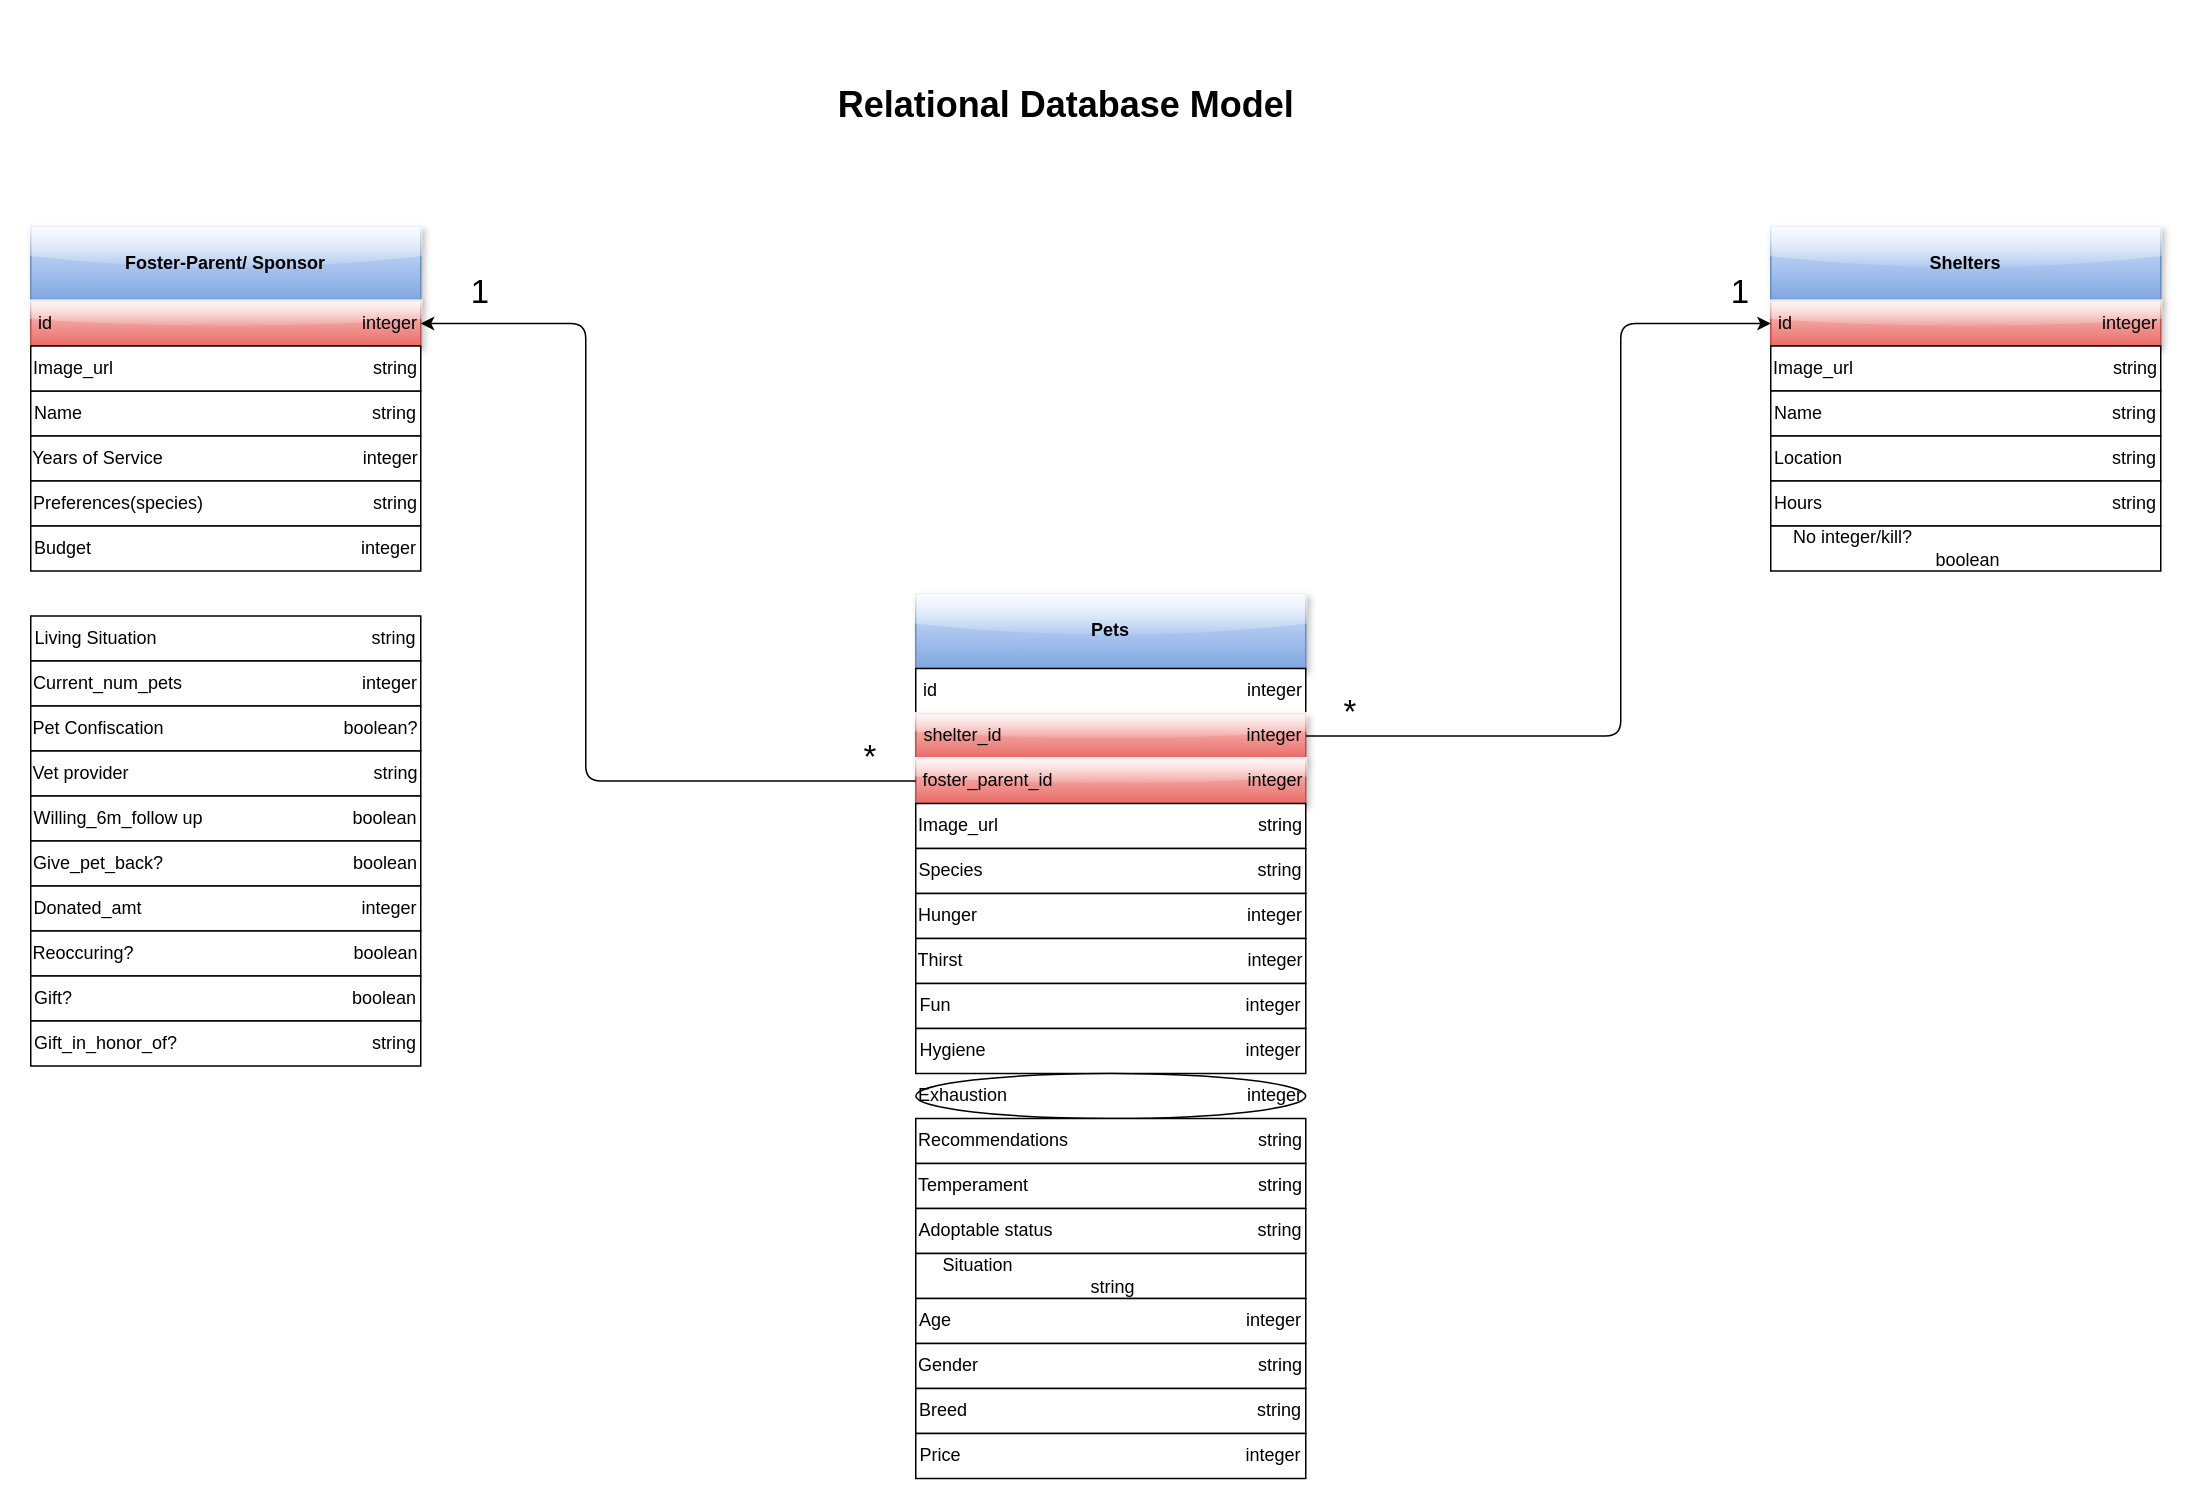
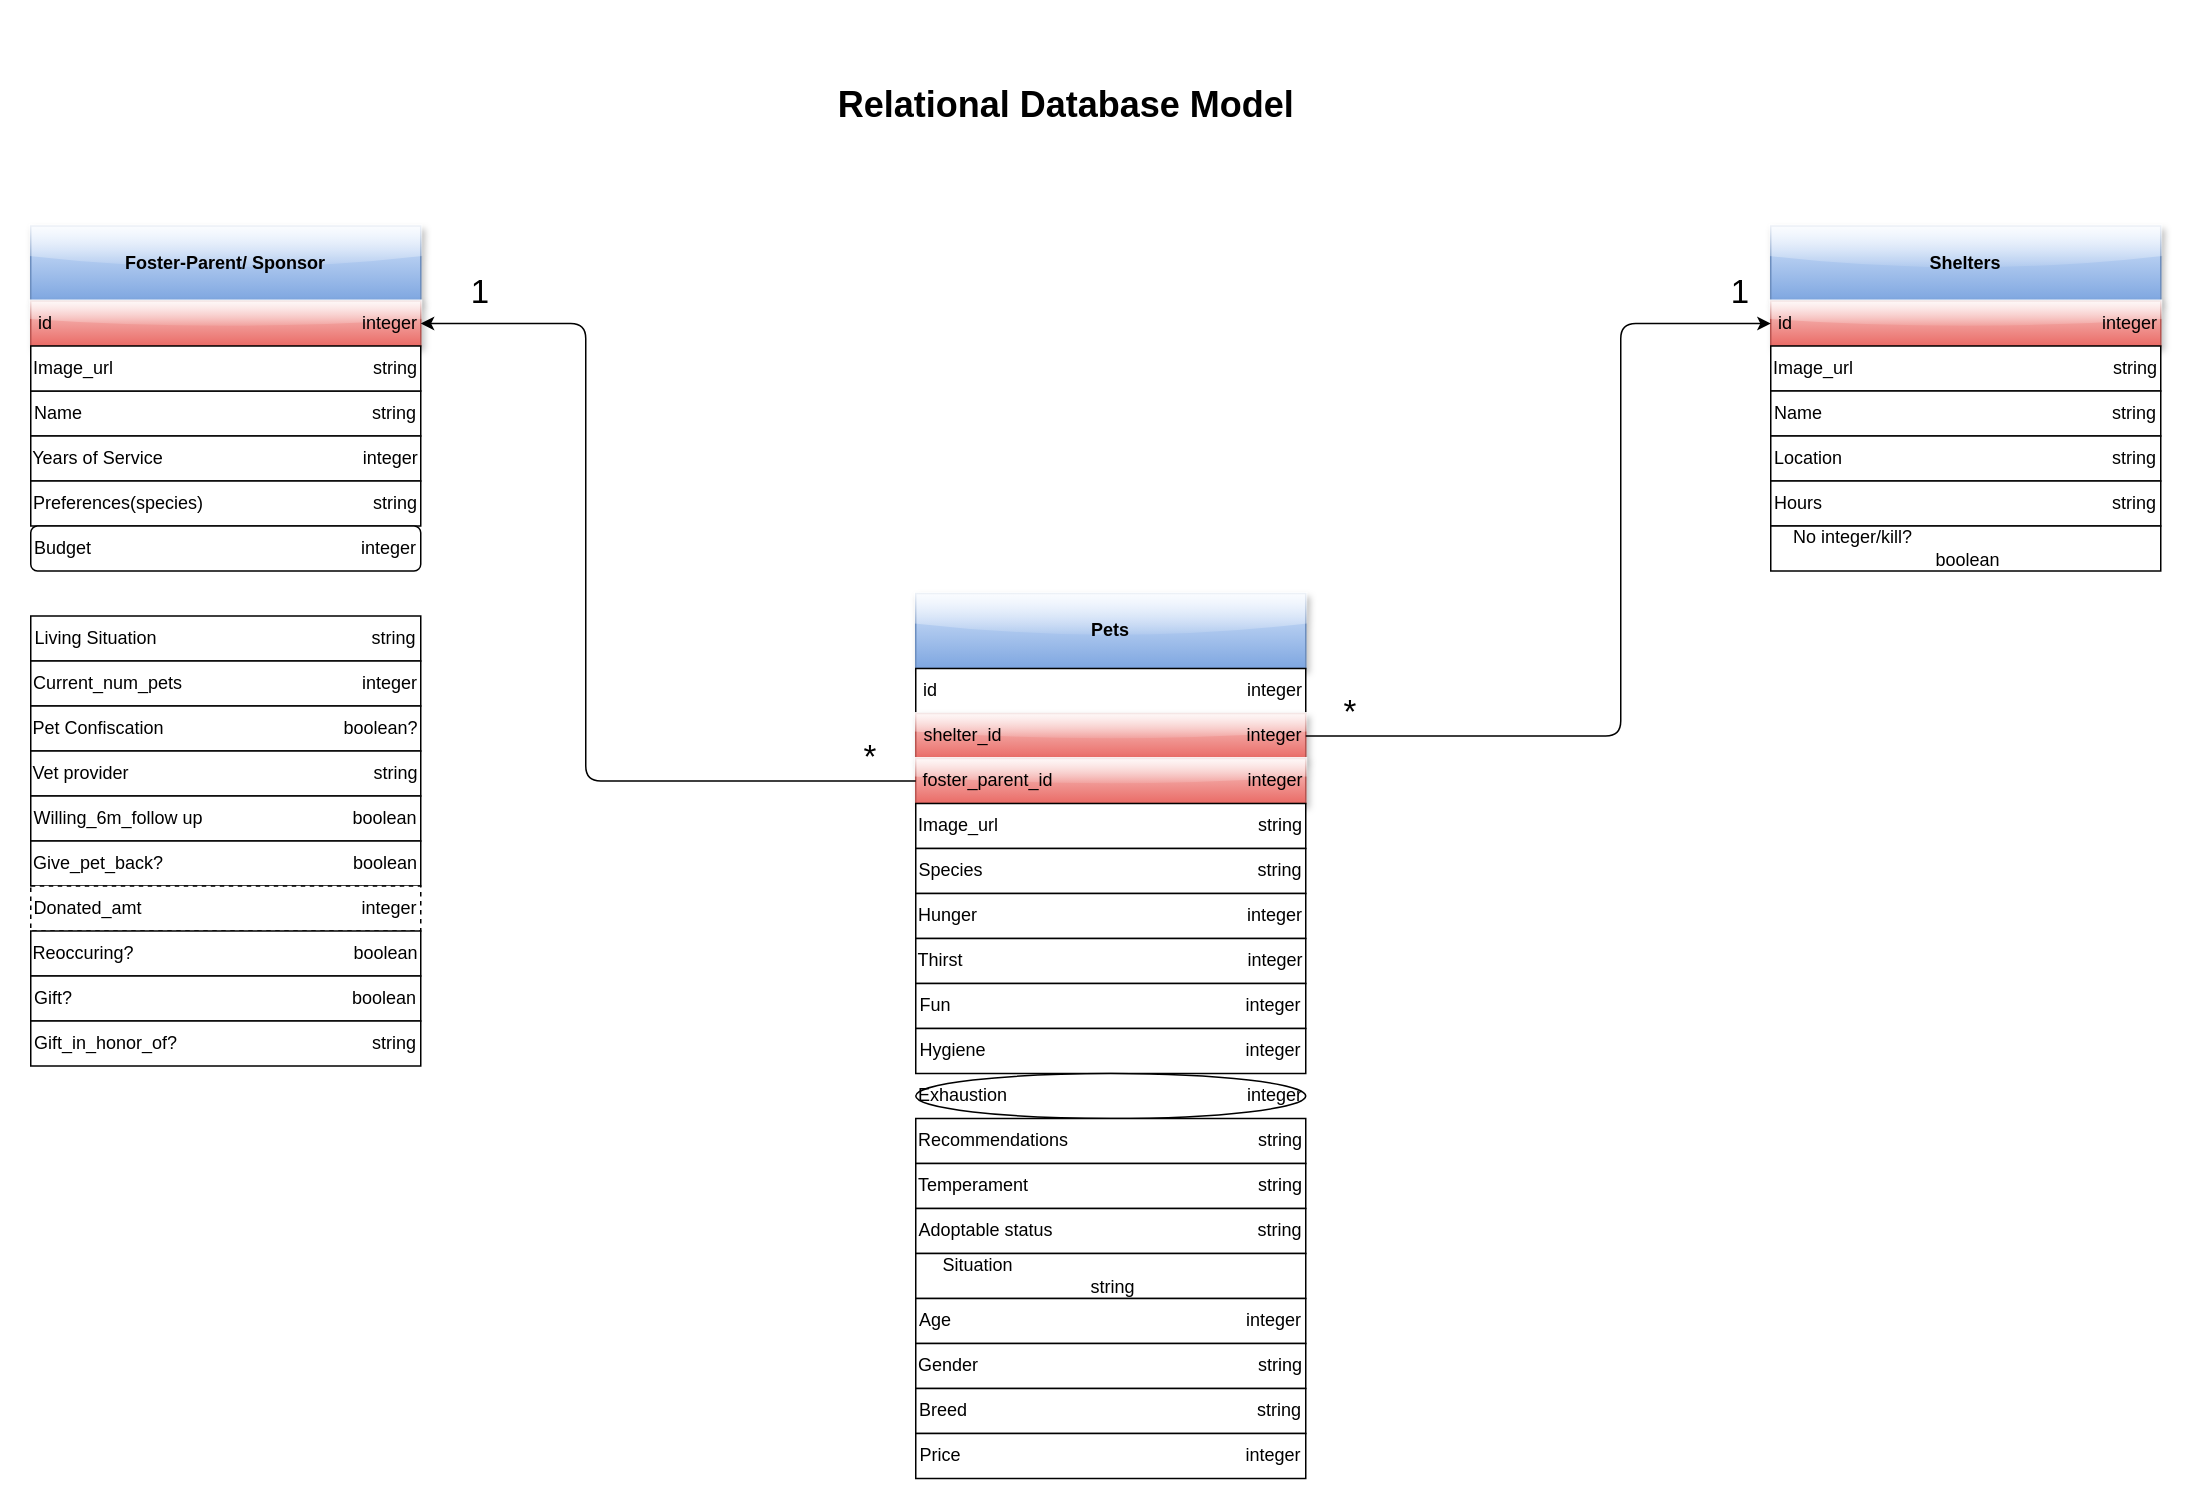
(226, 548) -> (226, 548)
(226, 908) -> (226, 908)
